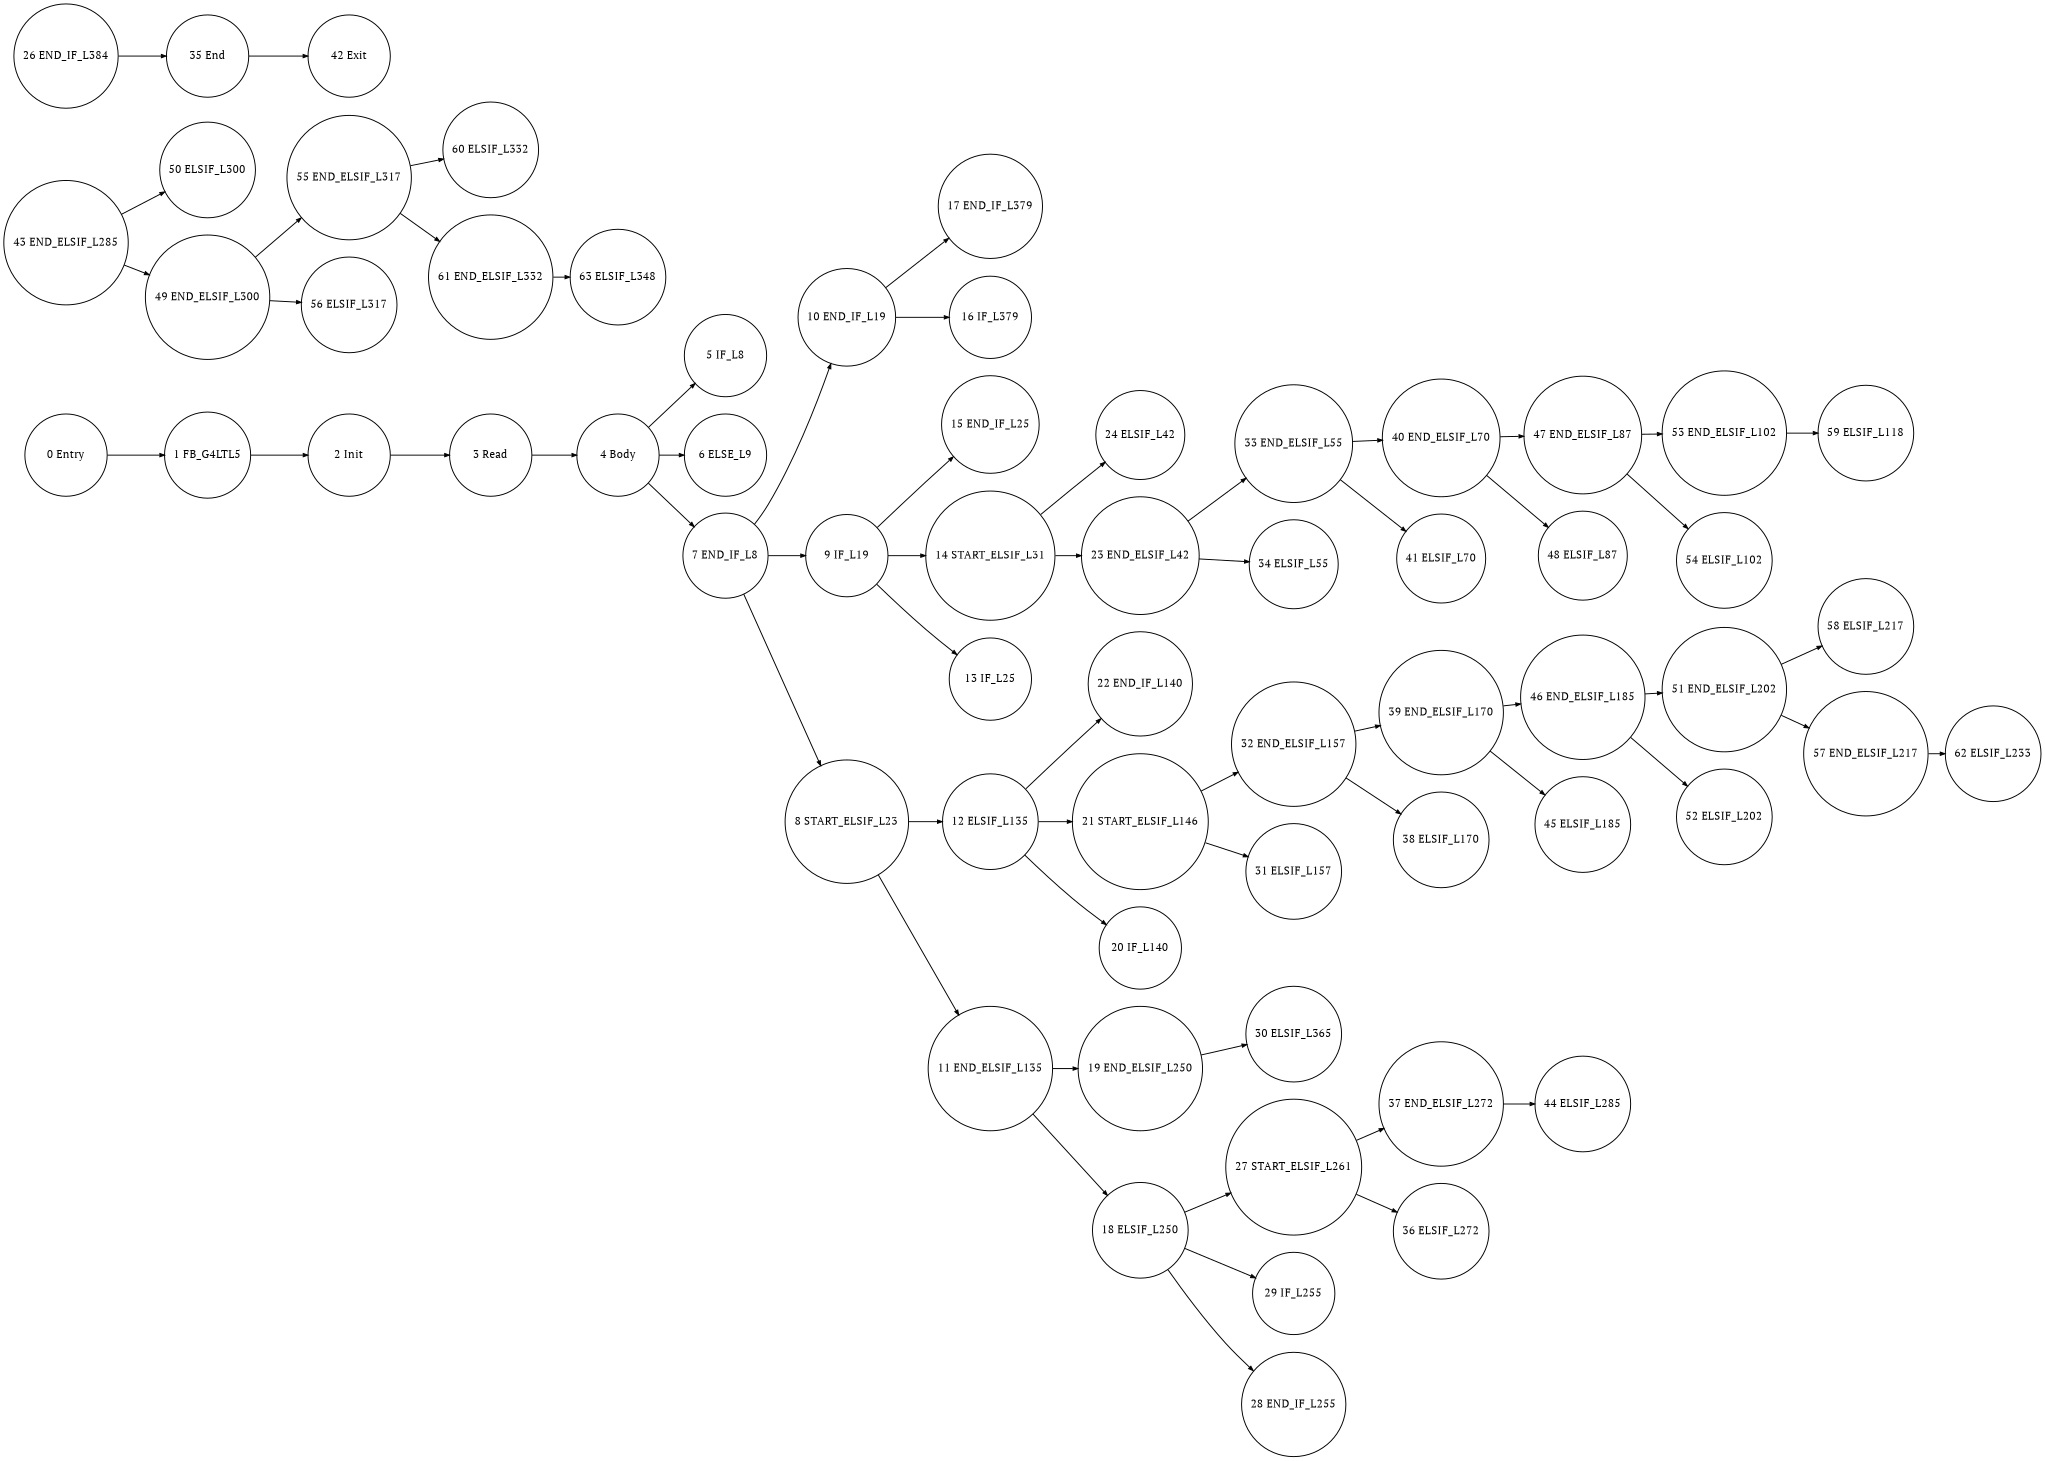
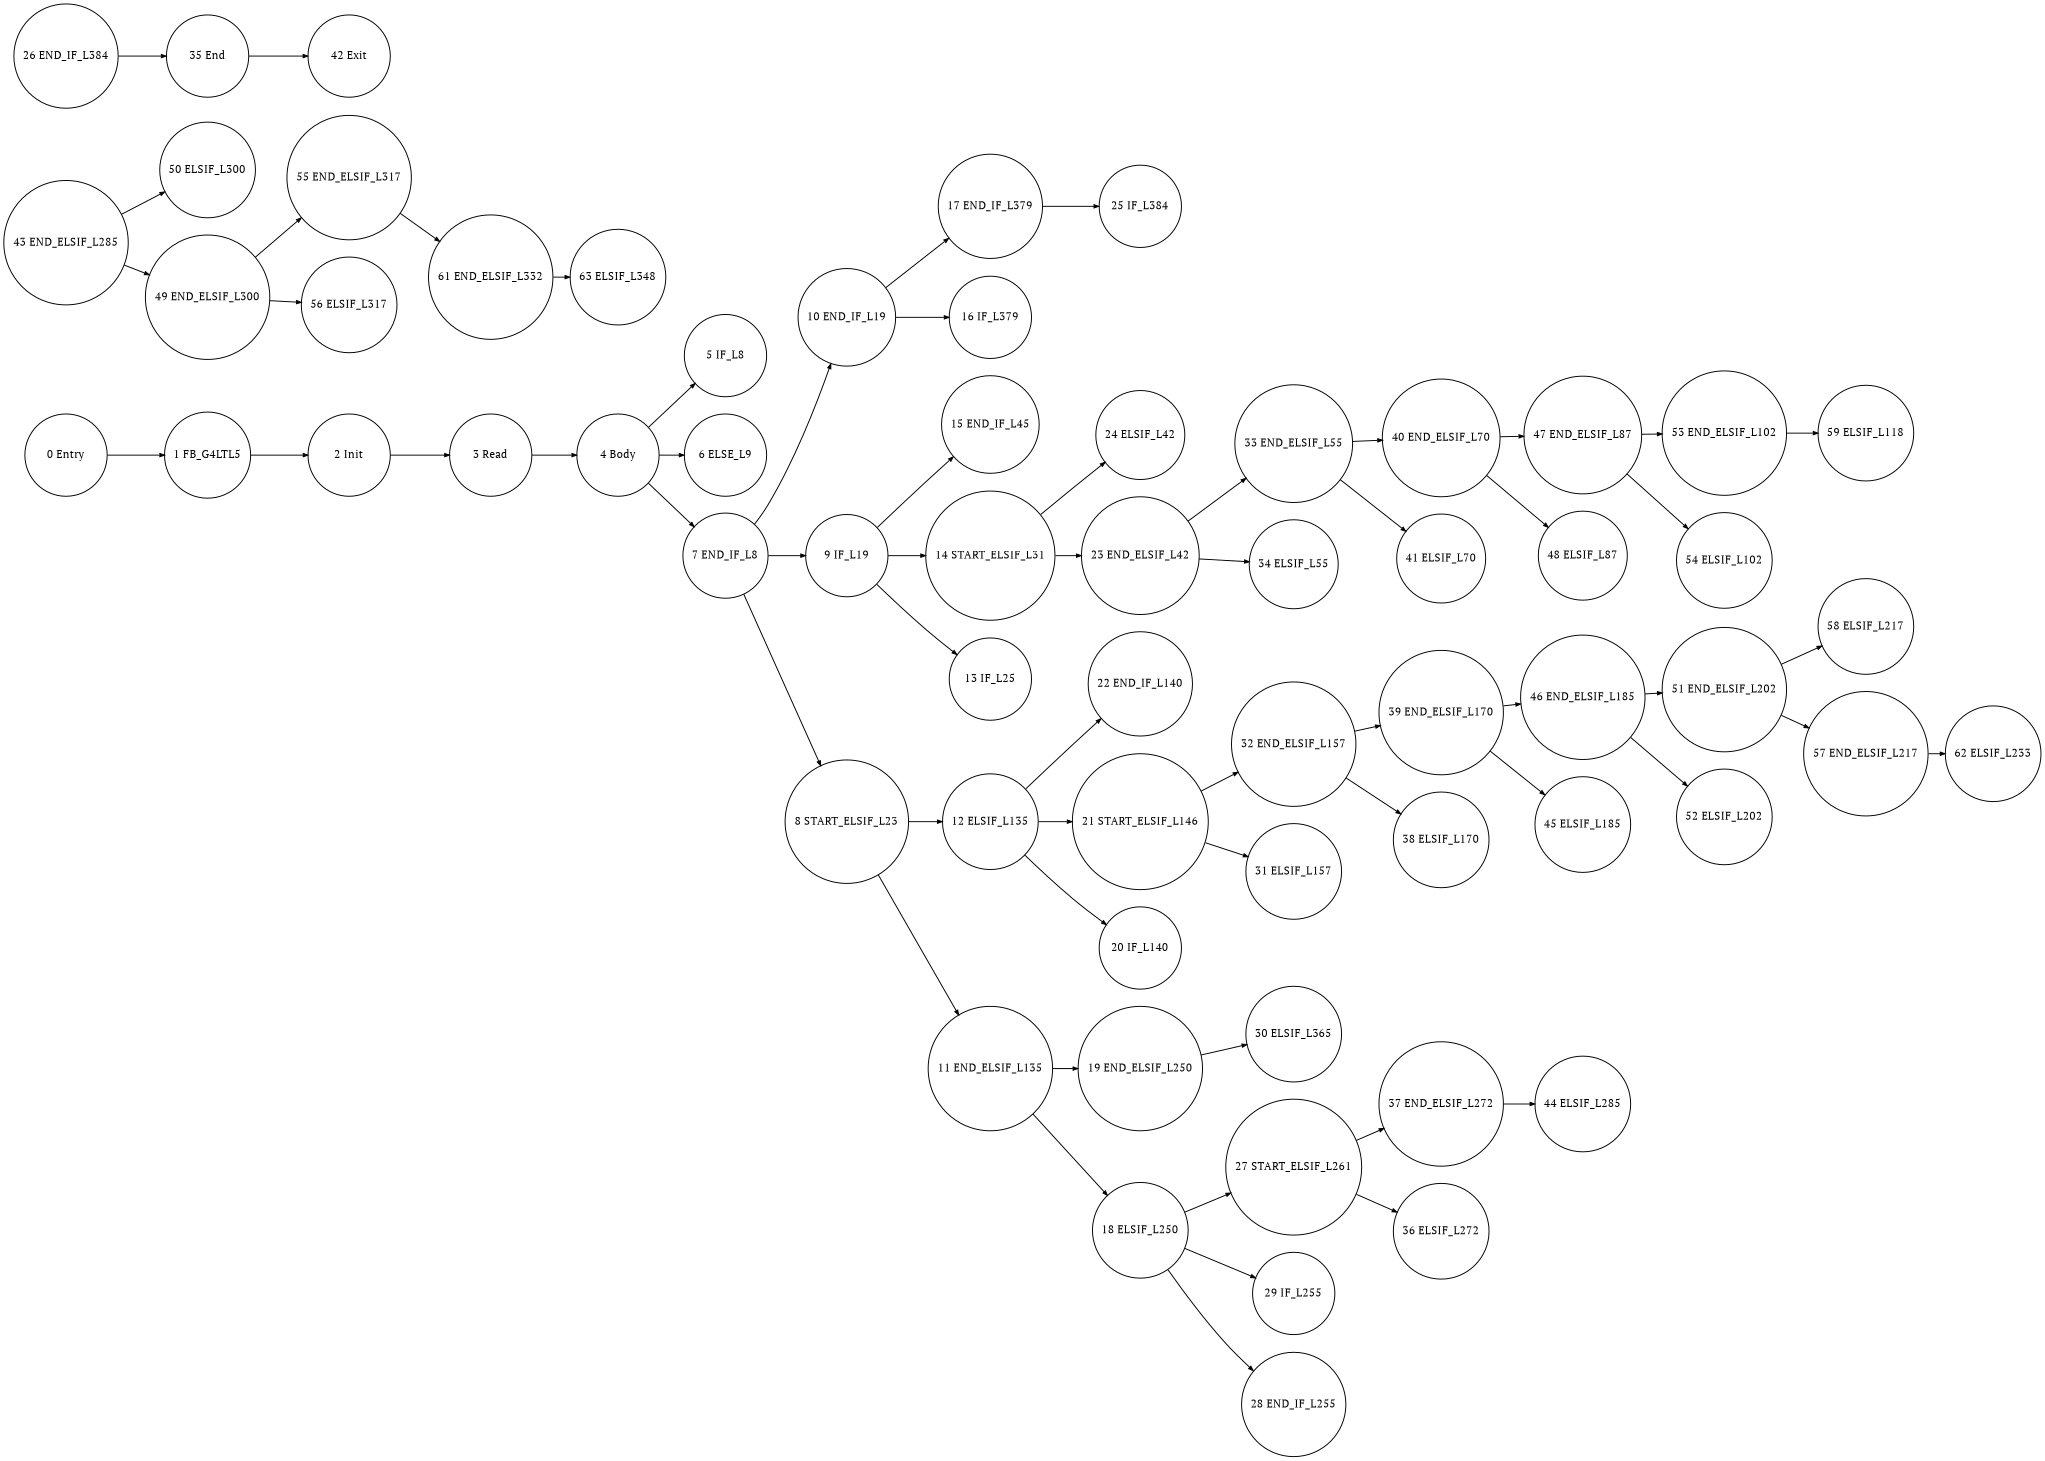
(491, 150) -> none
none -> (1140, 206)
(990, 425) -> (990, 425)
